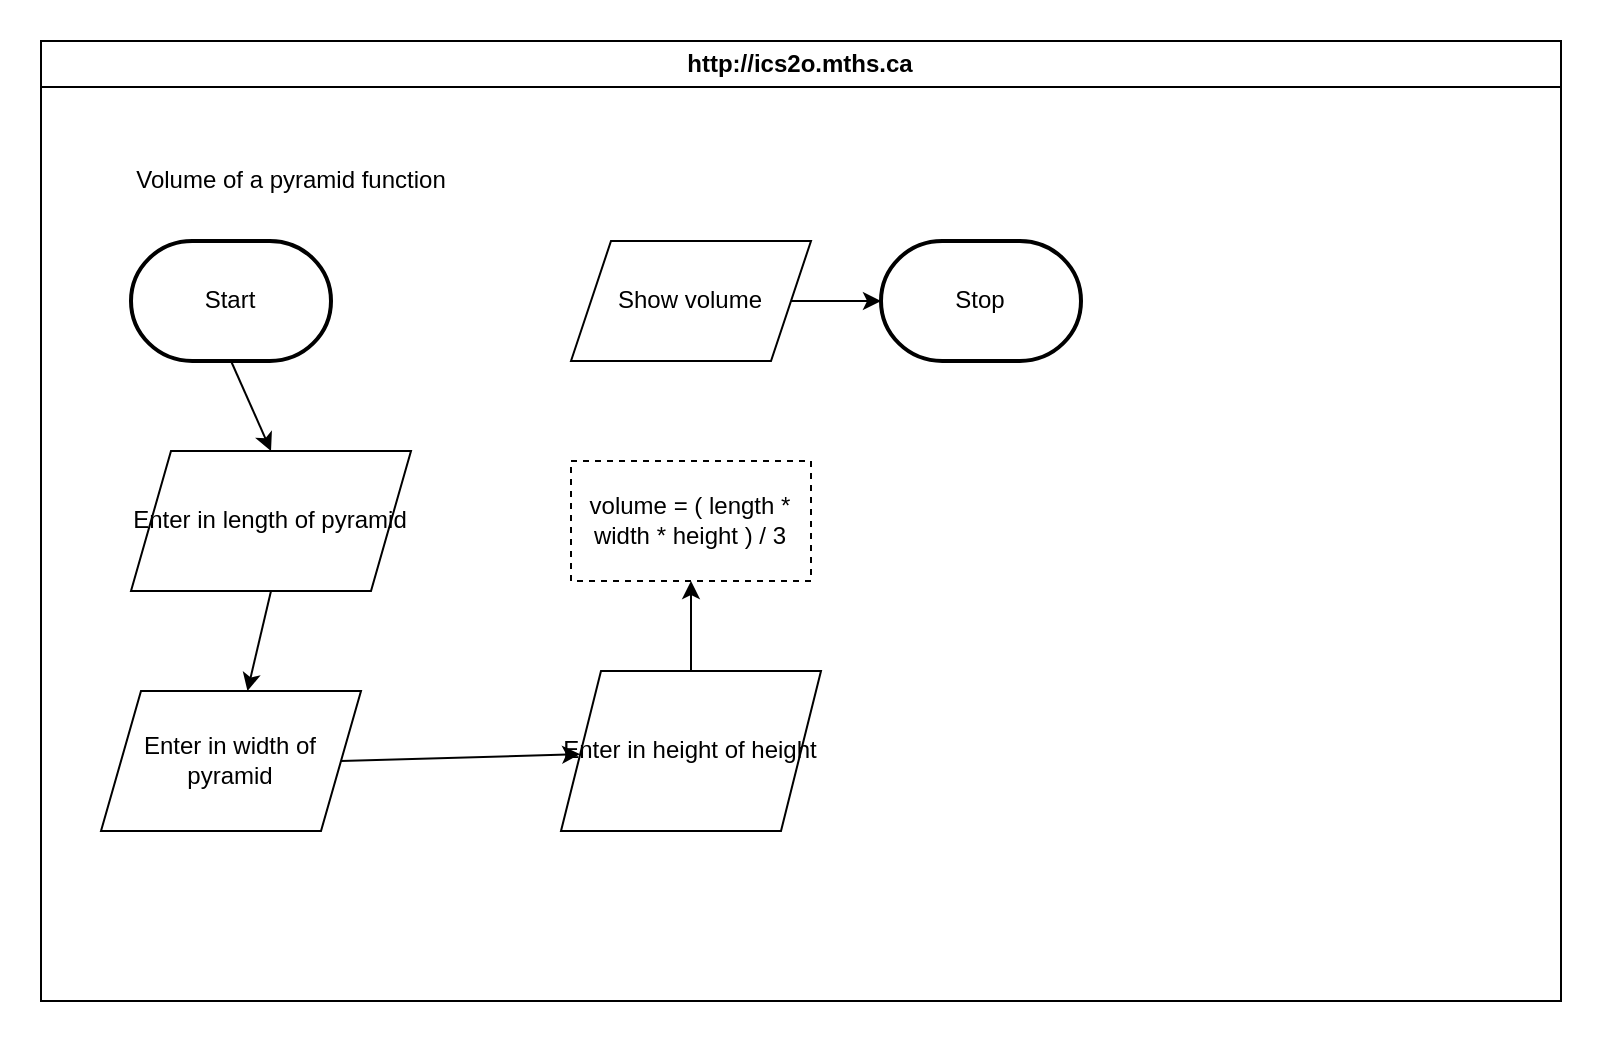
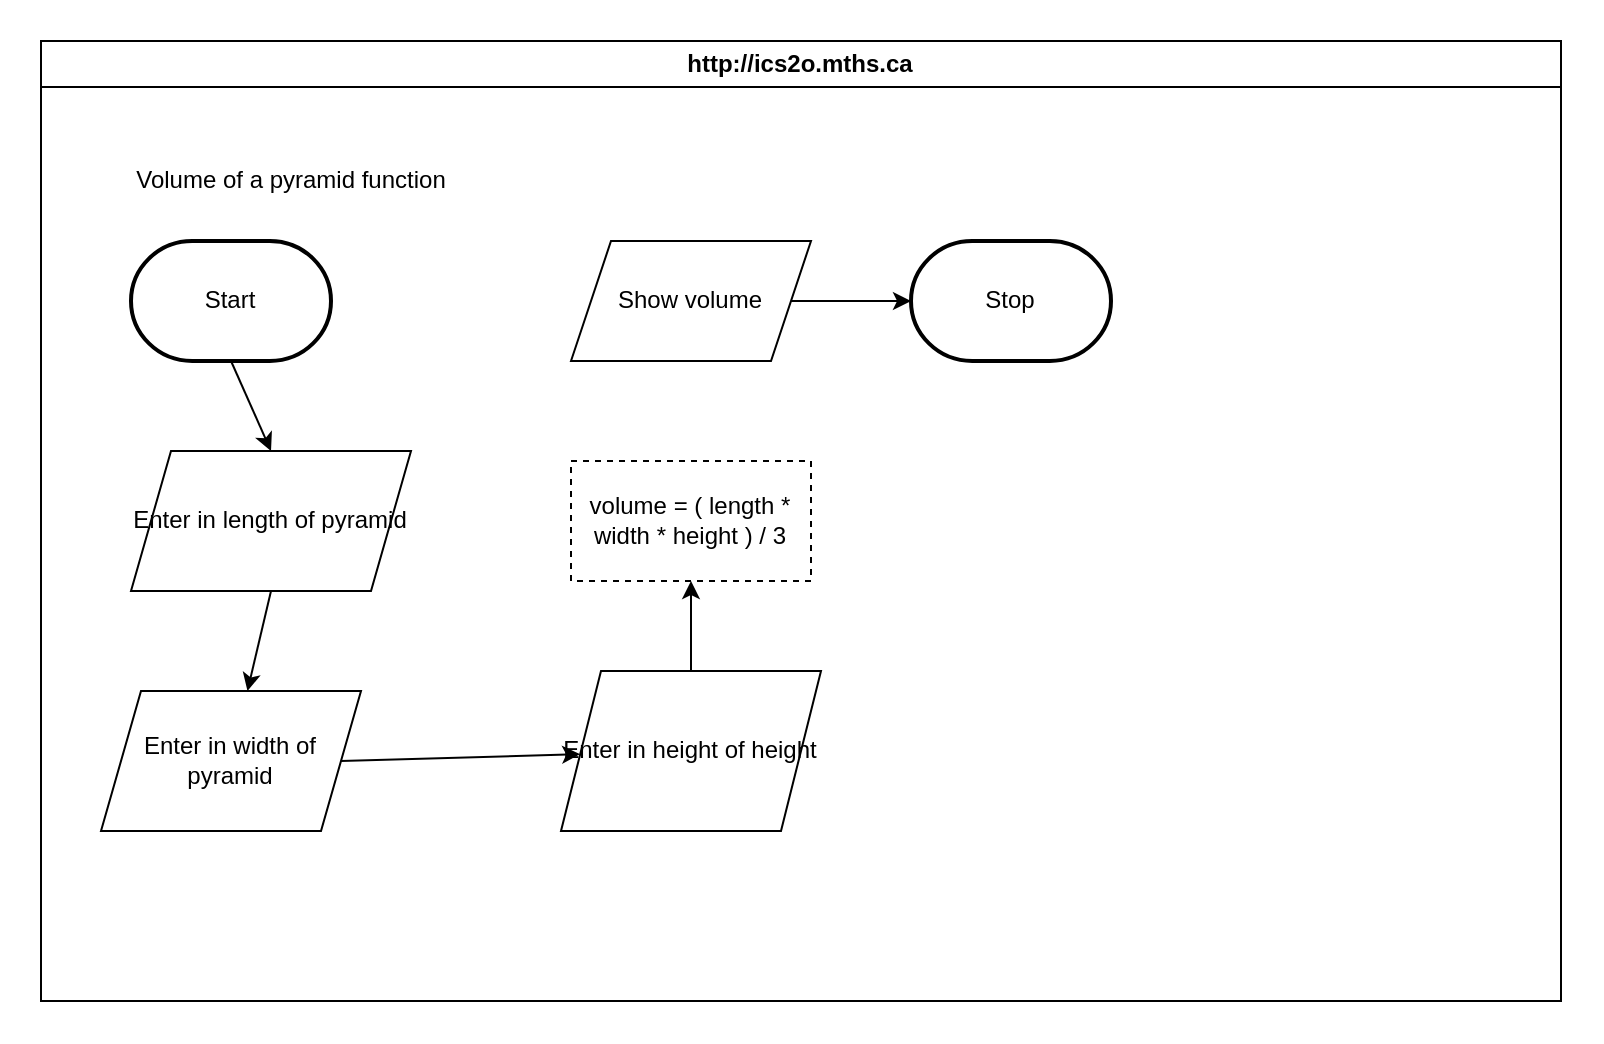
(981, 301) -> (1011, 301)
